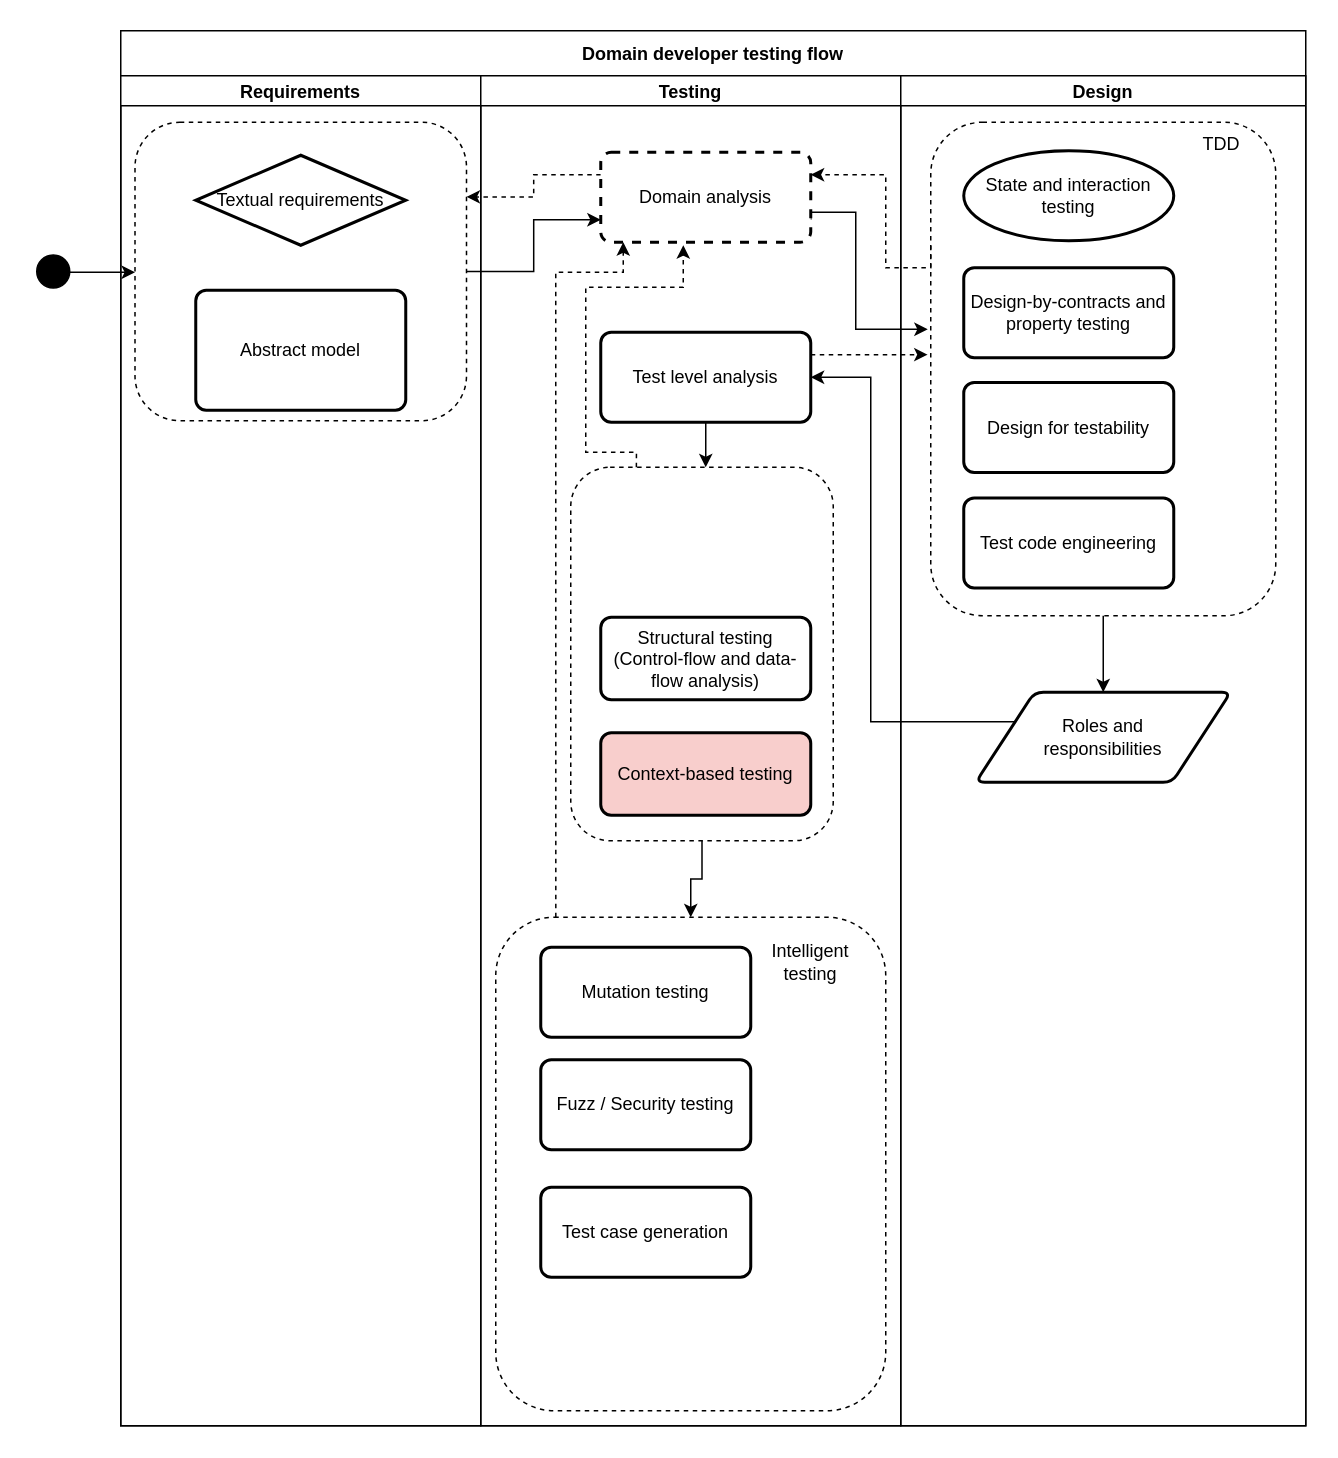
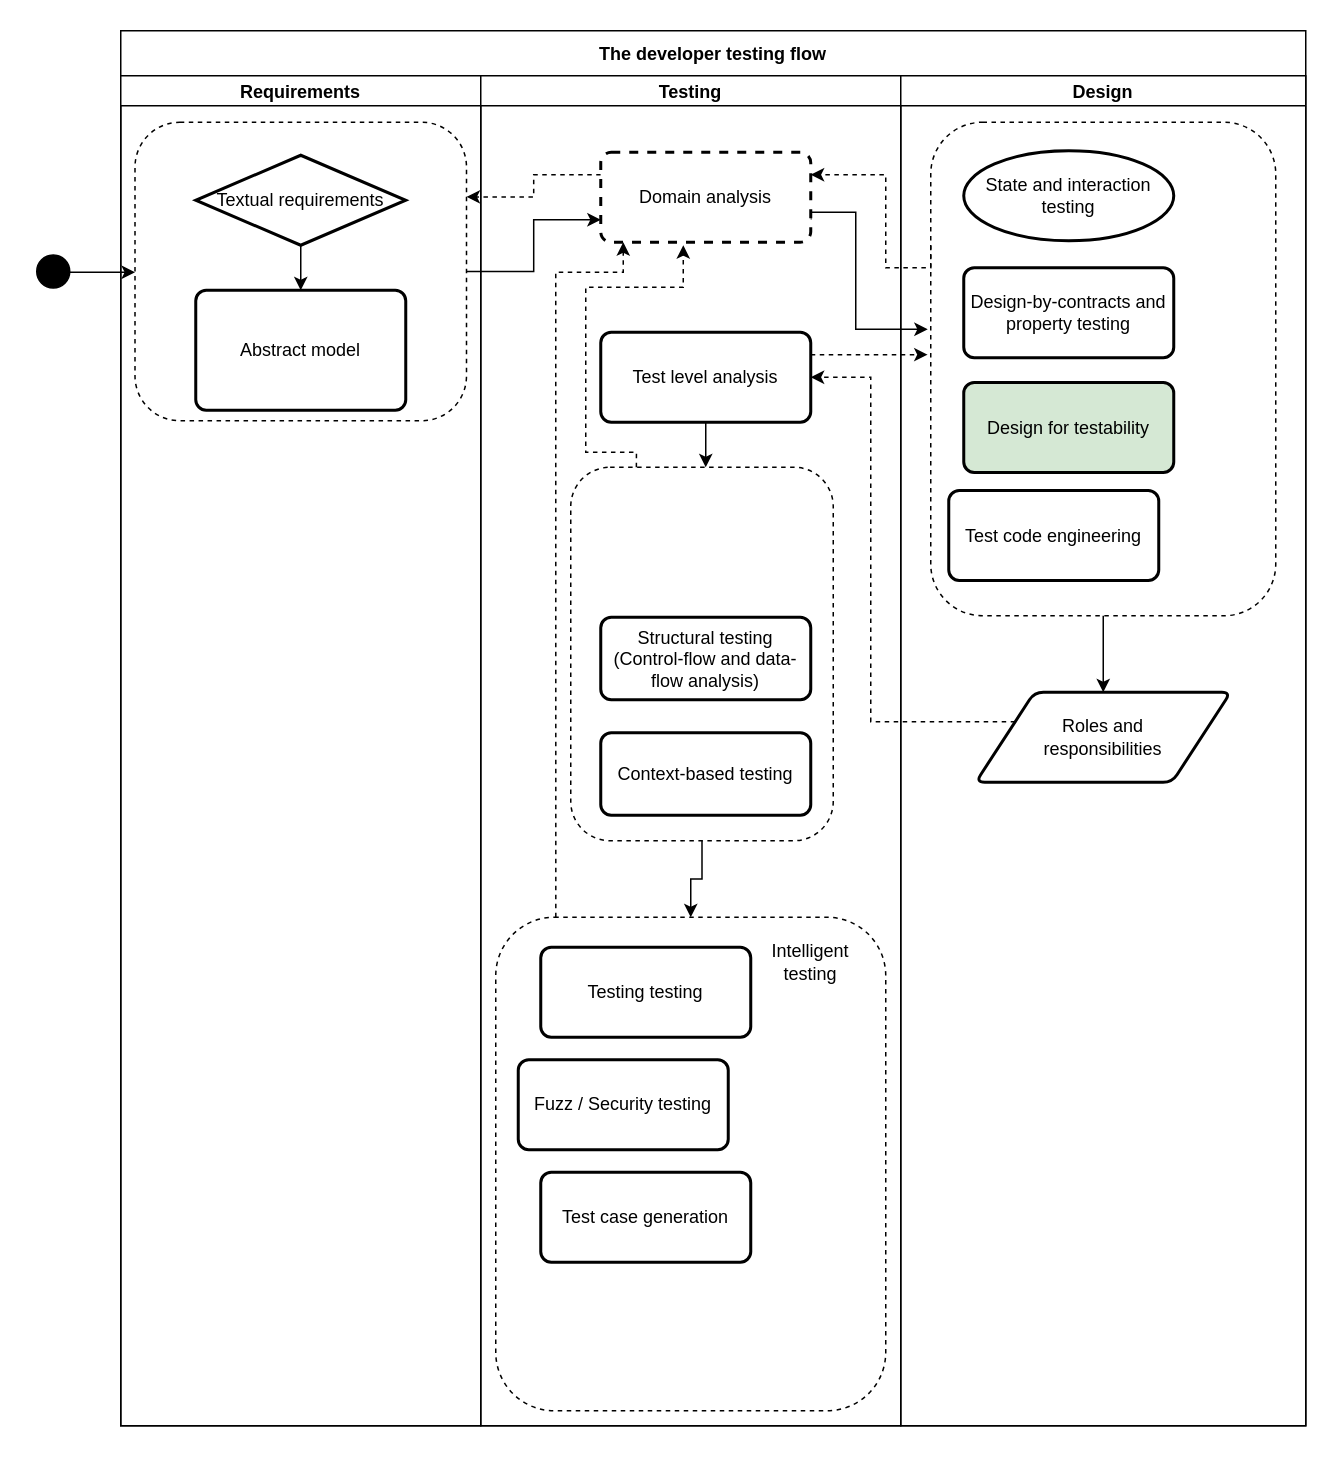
(713, 54) -> (713, 54)
(1222, 145) -> none
none -> (301, 273)
(1069, 428) -> (1069, 428)
(1069, 543) -> (1054, 536)
(871, 596) -> (871, 596)
(706, 774) -> (706, 774)
(646, 992) -> (646, 992)
(646, 1105) -> (623, 1105)
(646, 1232) -> (646, 1217)
